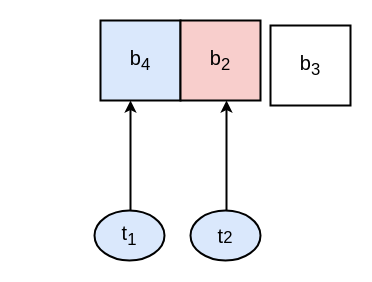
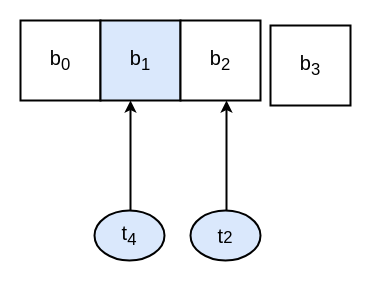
none -> (61, 61)
(141, 61) -> (141, 61)
(221, 61) -> (221, 61)
(130, 236) -> (130, 236)
